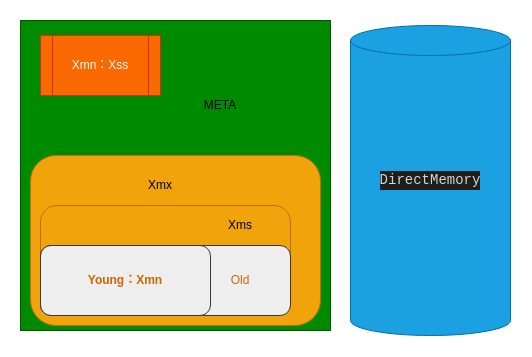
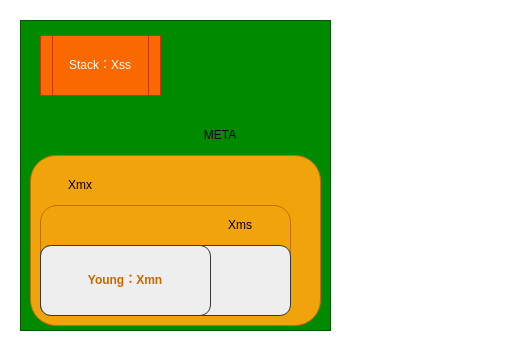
(101, 66) -> (101, 66)
(221, 106) -> (221, 136)
(431, 181) -> none
(161, 186) -> (81, 186)
(241, 281) -> none
